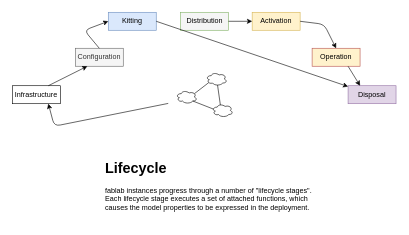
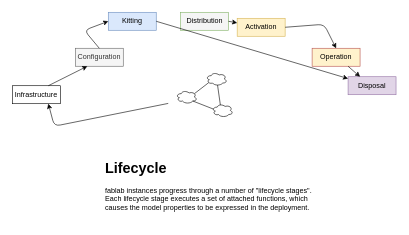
(276, 21) -> (261, 27)
(372, 95) -> (372, 86)
